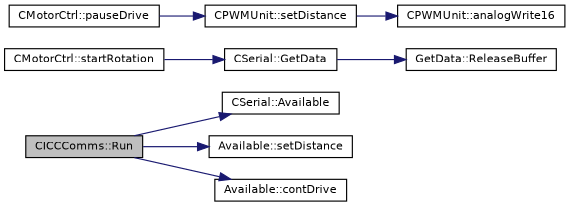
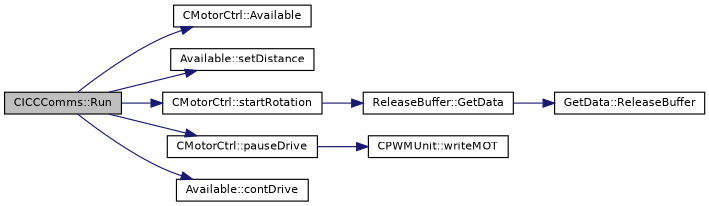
(281, 16) -> (438, 147)
(481, 16) -> none
(281, 60) -> (438, 103)
none -> (136, 103)
(281, 103) -> (242, 16)
none -> (147, 124)
